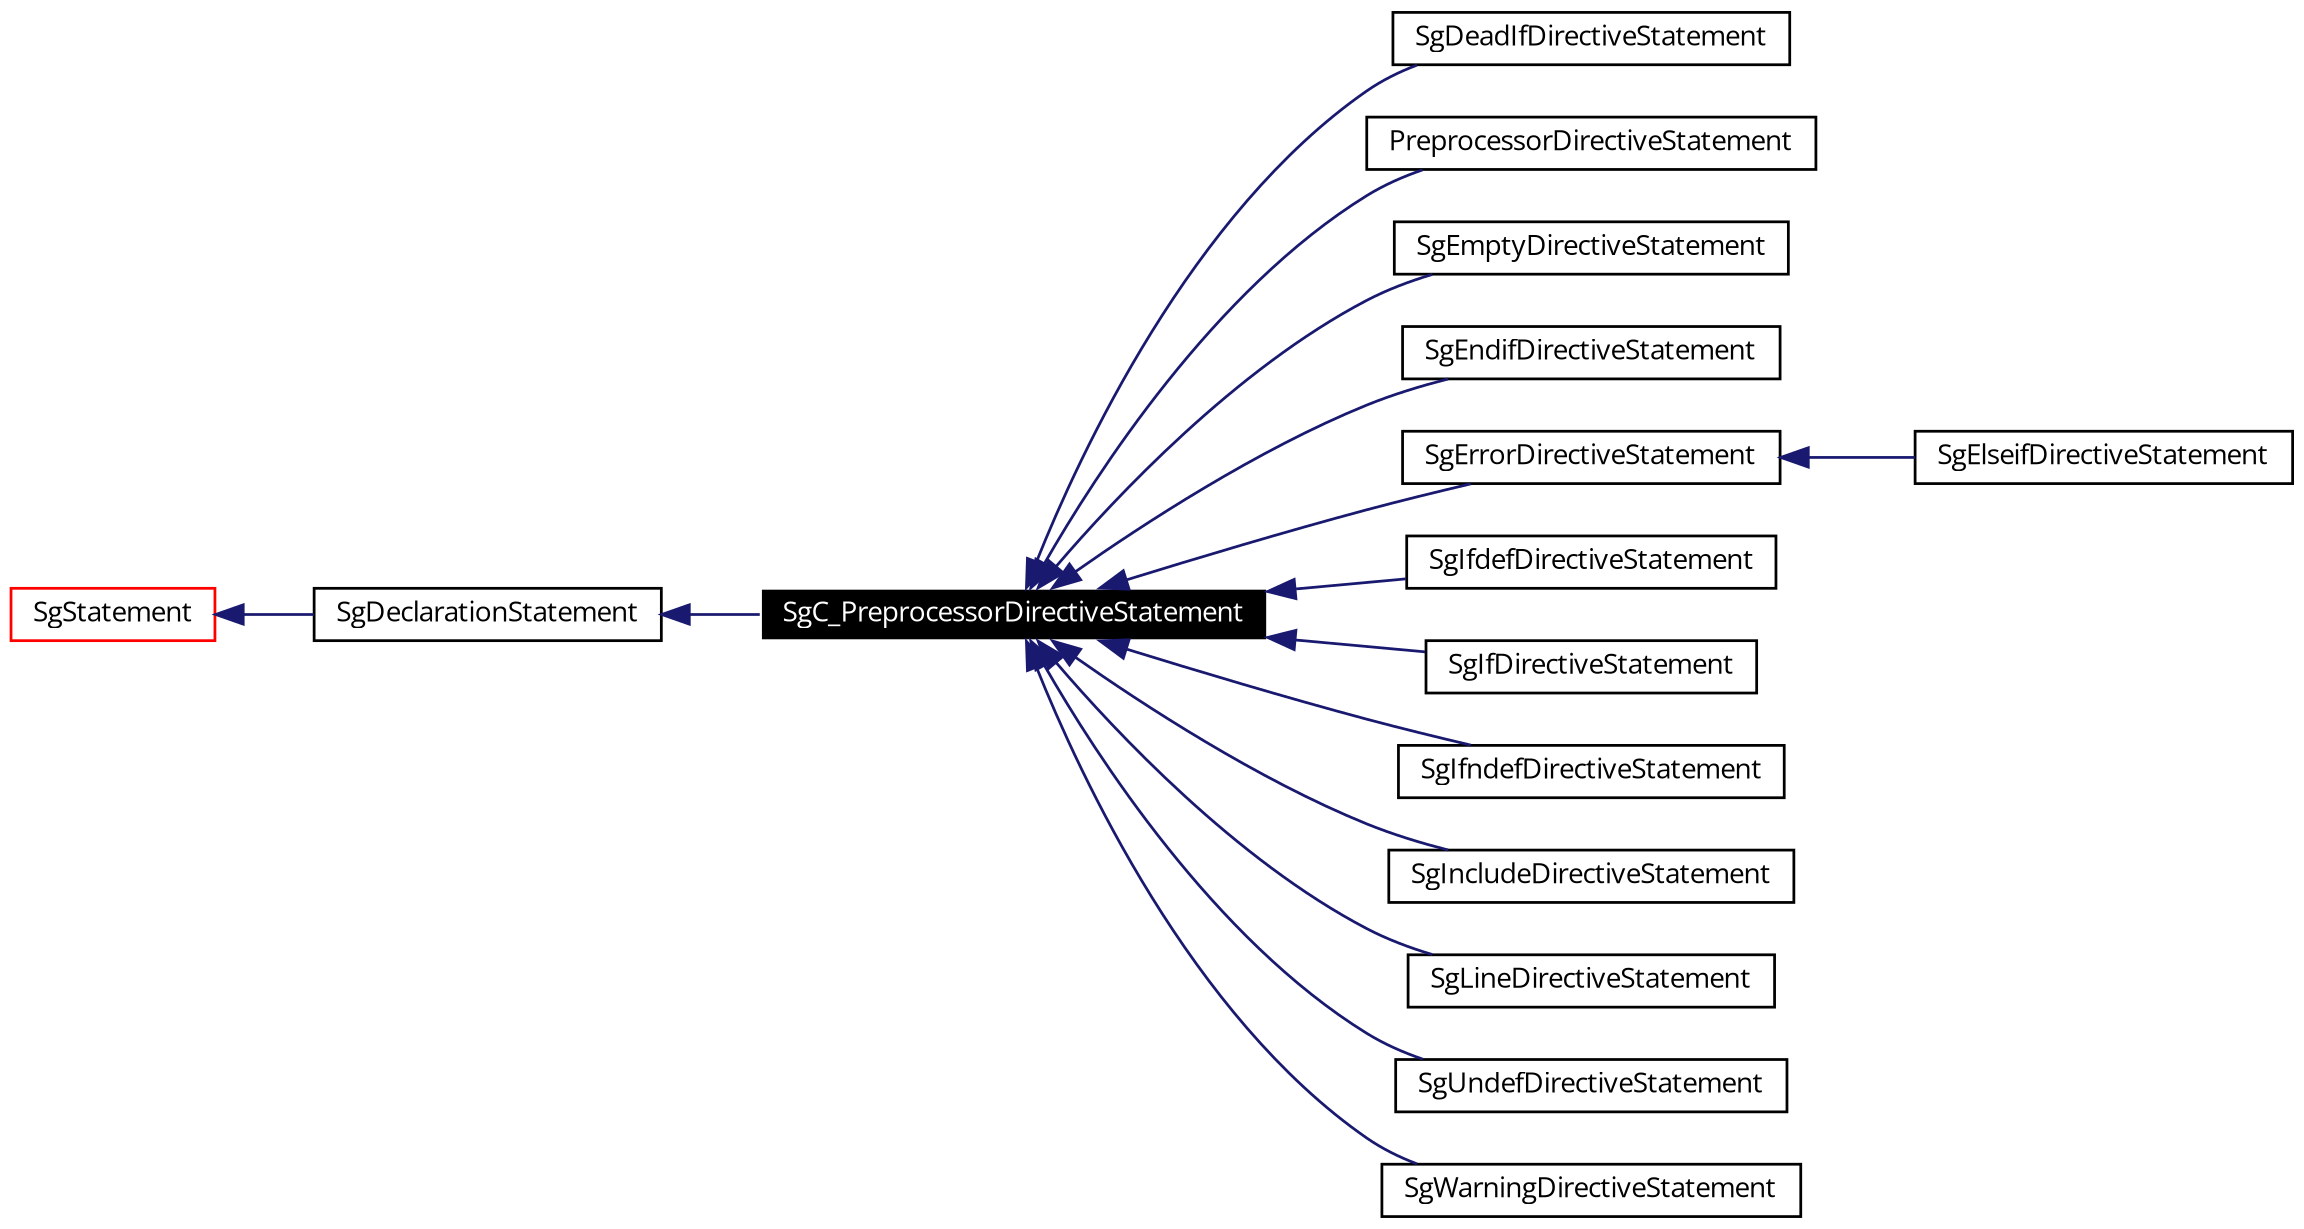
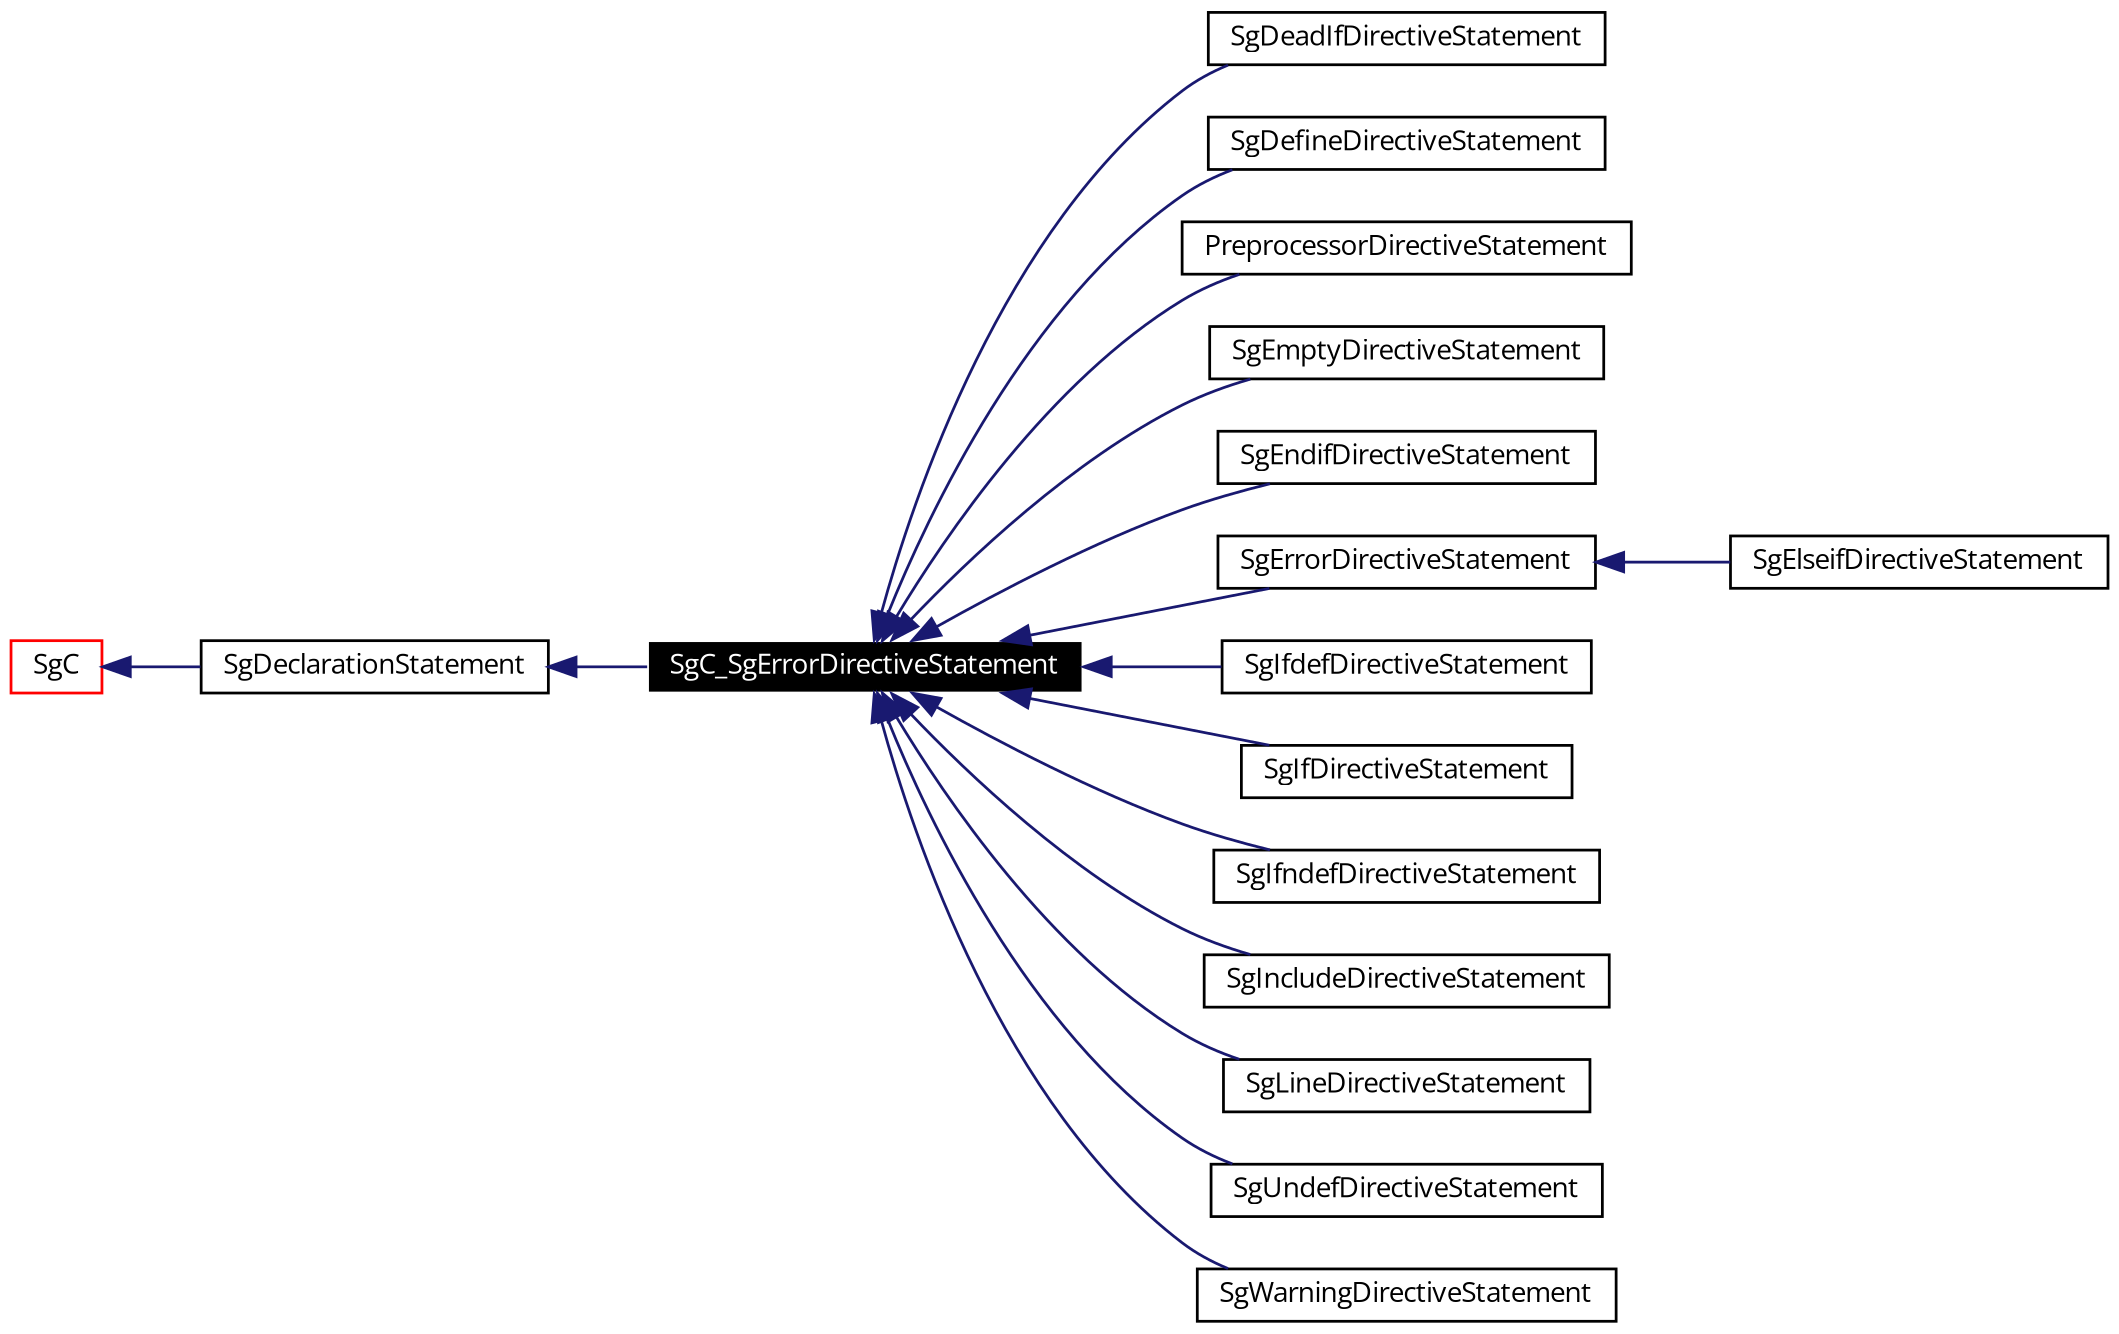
none -> (1407, 143)
(113, 614) -> (56, 667)
(1014, 614) -> (865, 667)
